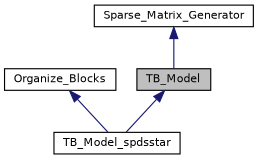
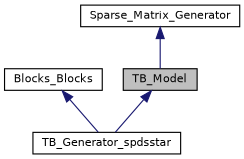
(60, 80) -> (53, 80)
(117, 143) -> (107, 143)
